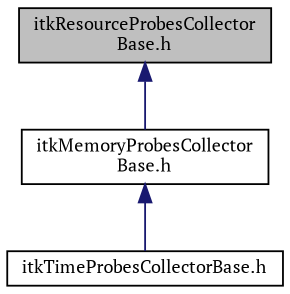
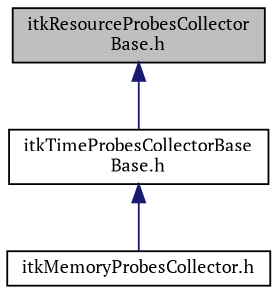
(145, 157) -> (139, 157)
(145, 268) -> (139, 268)
